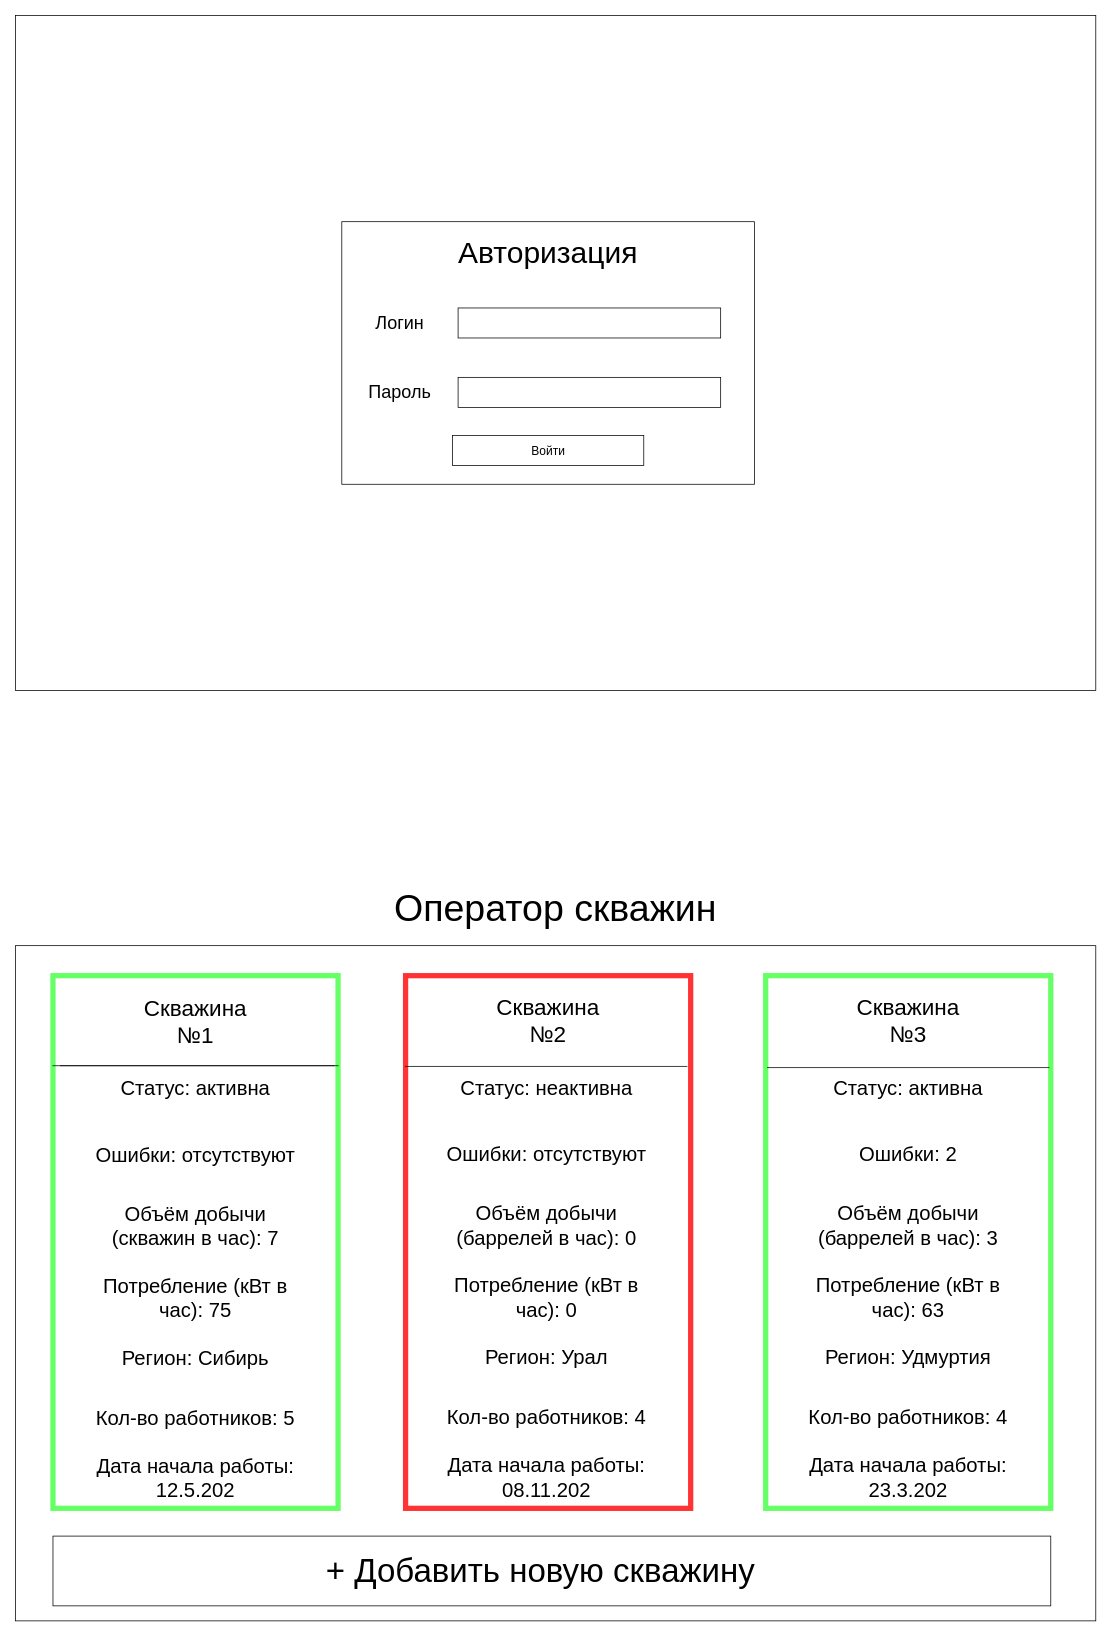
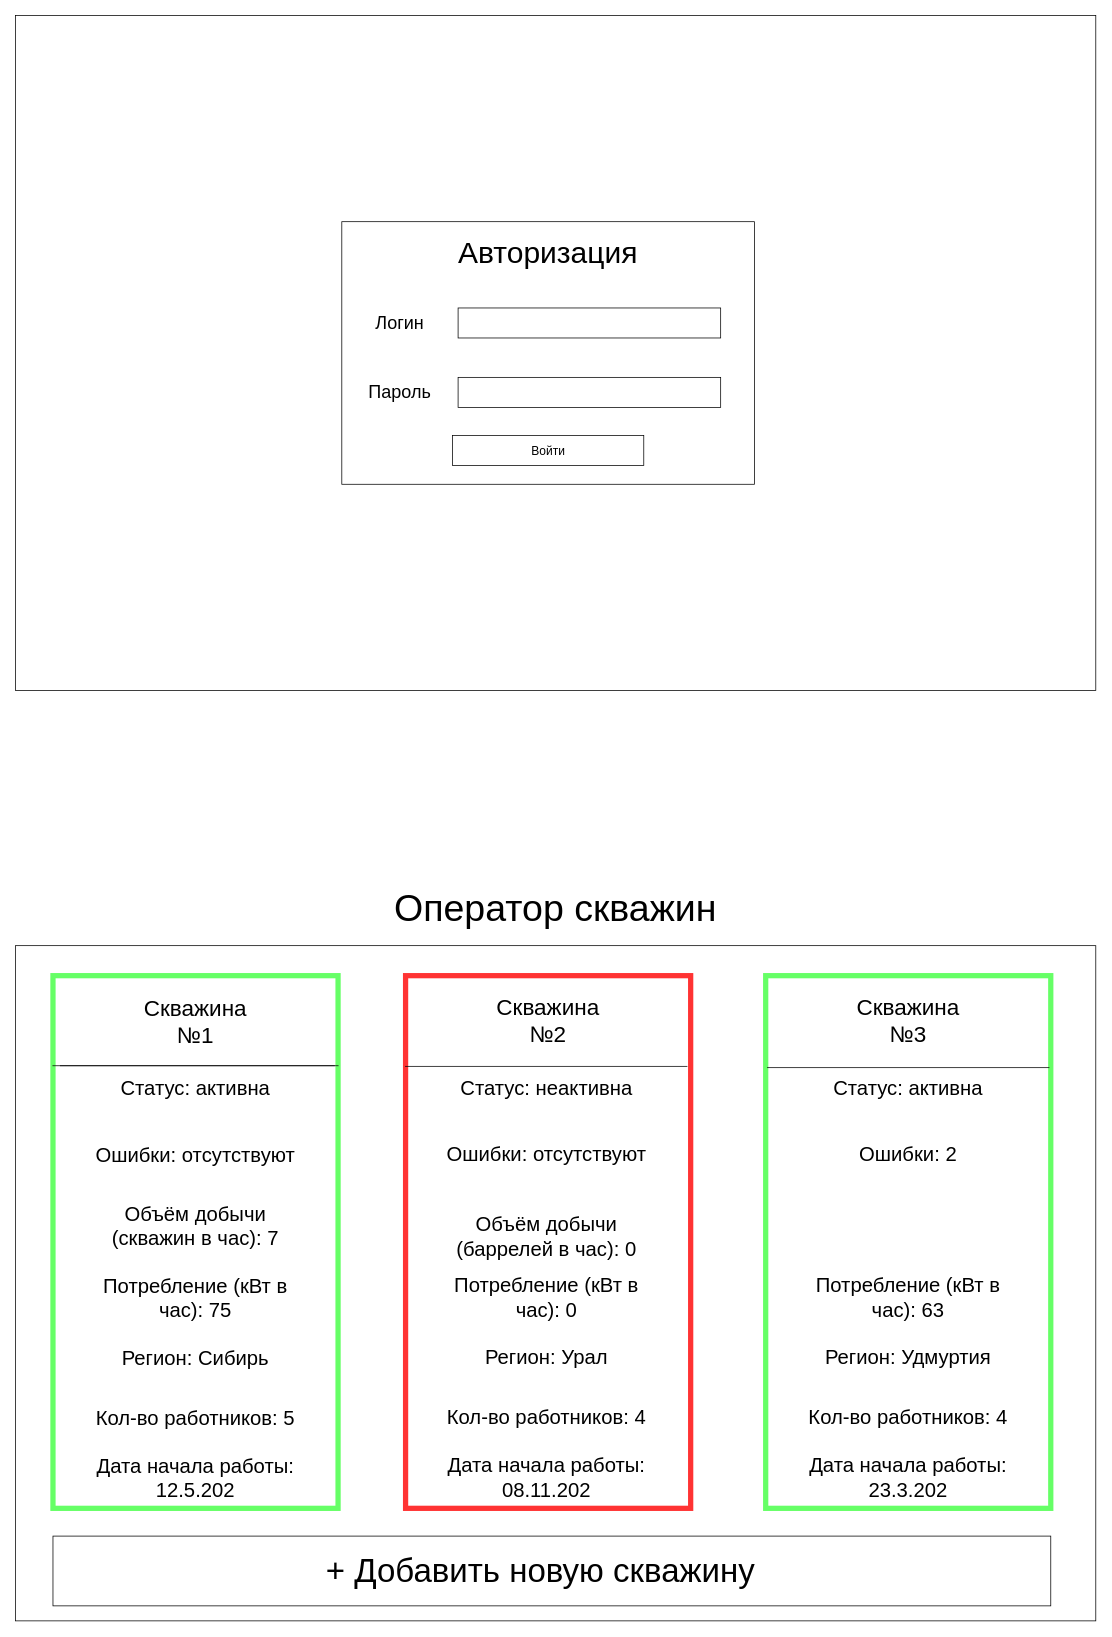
(546, 1225) -> (546, 1236)
(908, 1225) -> none
